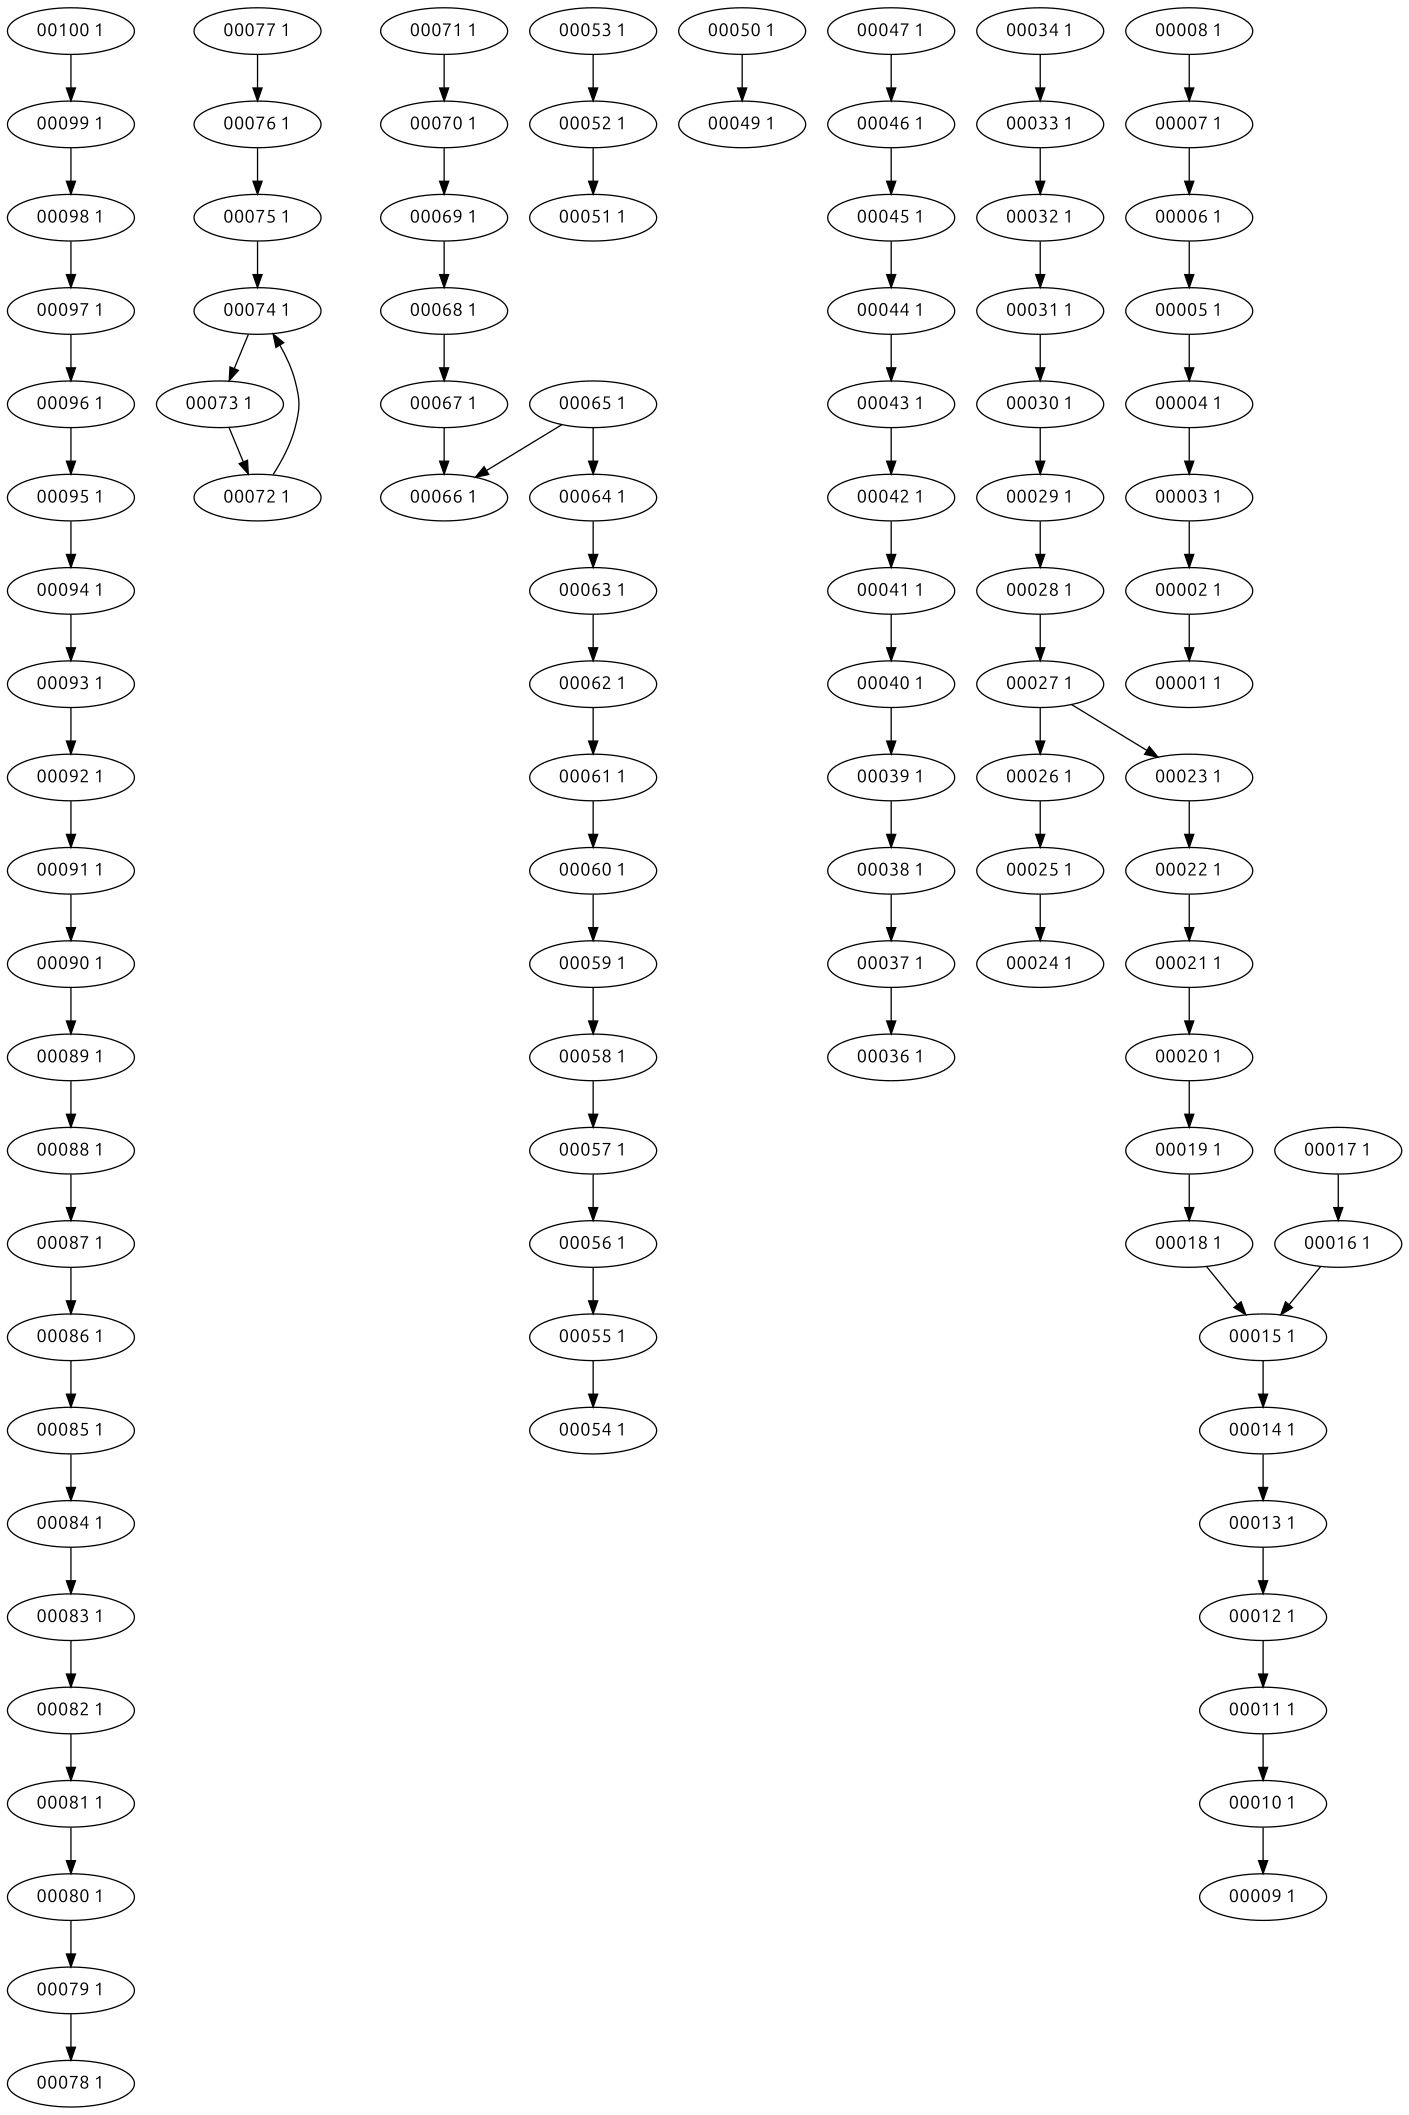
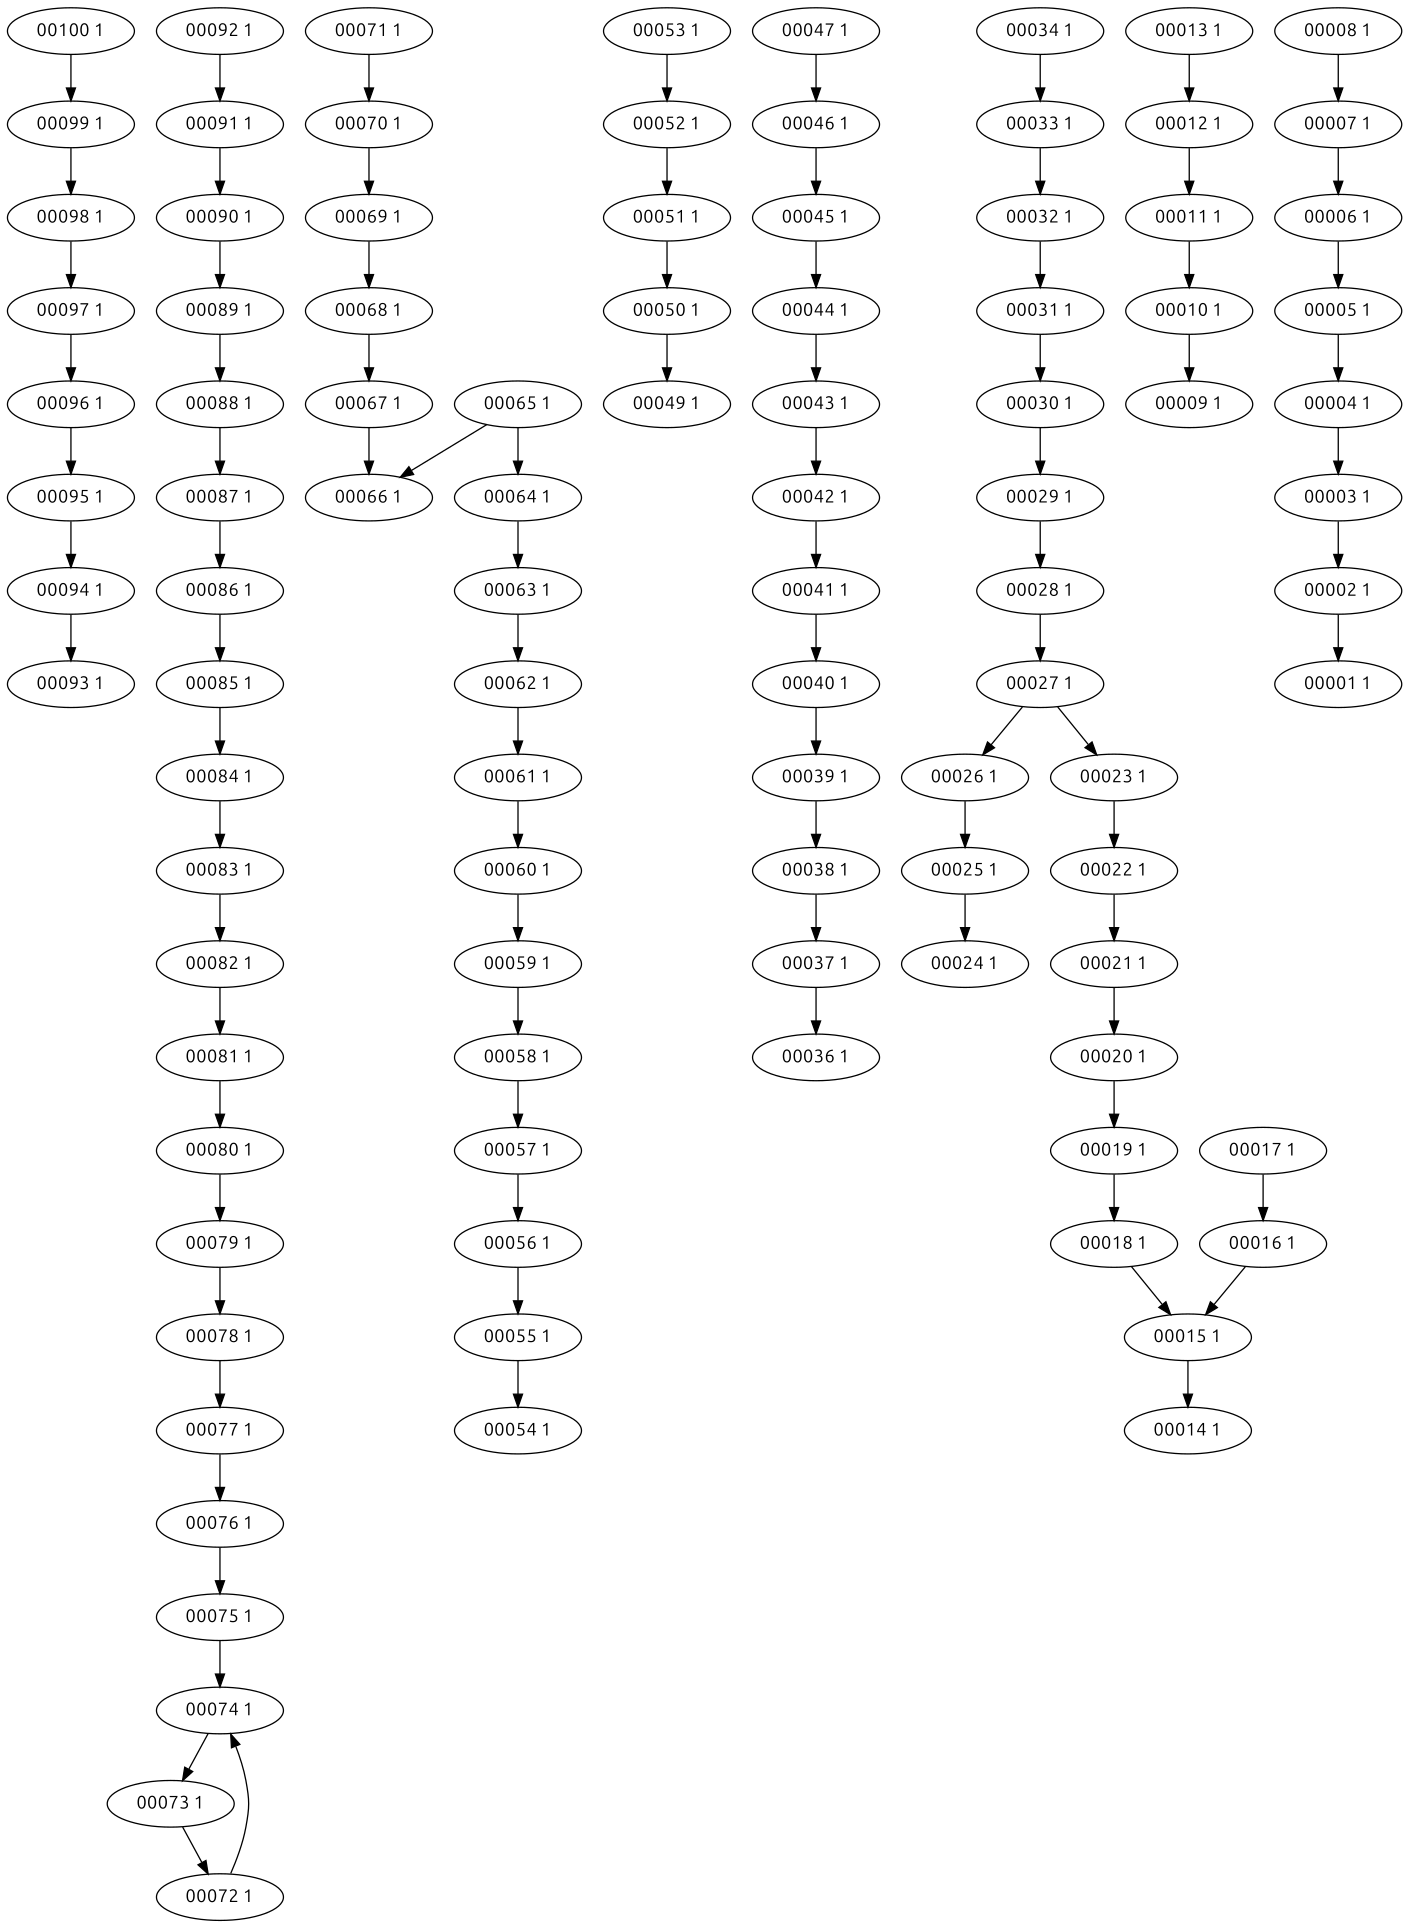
none -> (667, 258)
(71, 725) -> none
none -> (220, 1378)
(1263, 1471) -> none
